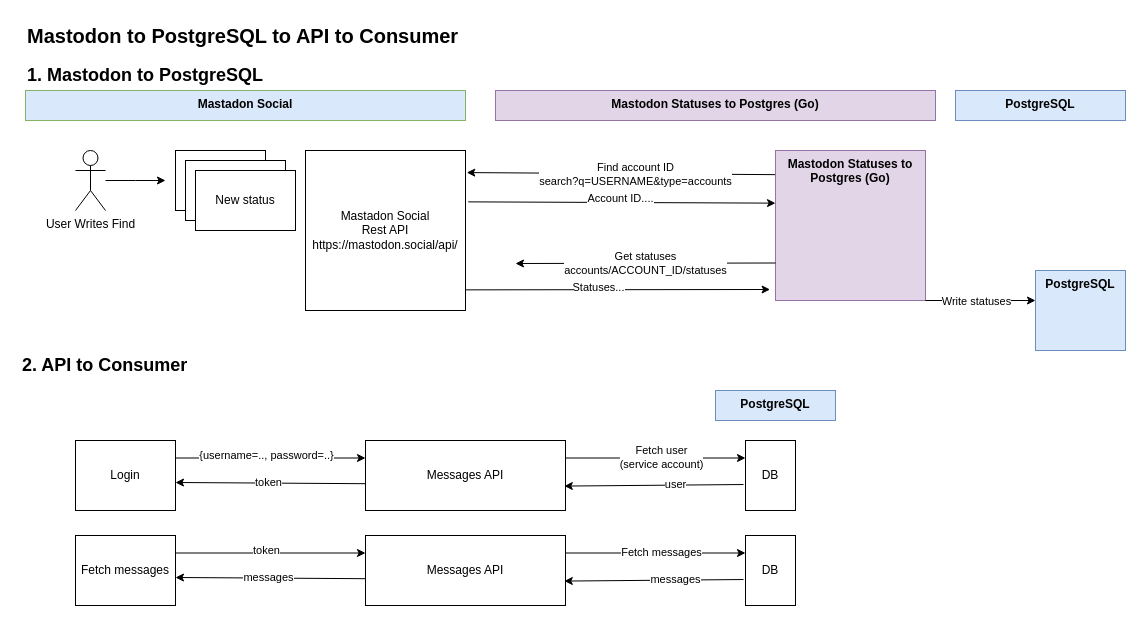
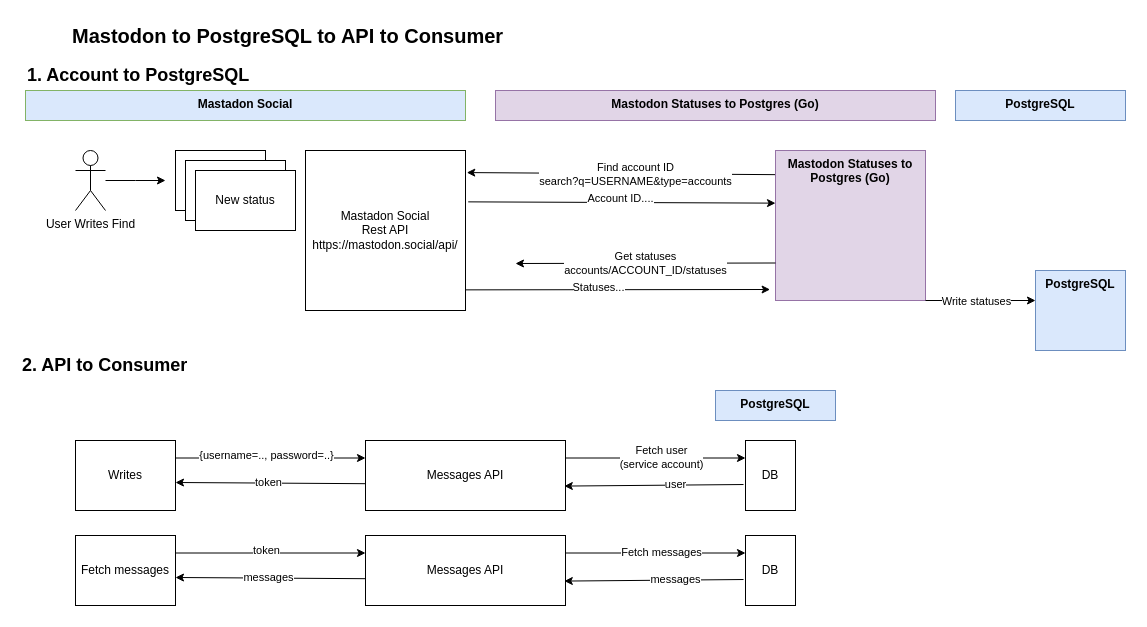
(251, 36) -> (296, 36)
(118, 76) -> (114, 76)
(126, 476) -> (126, 476)
